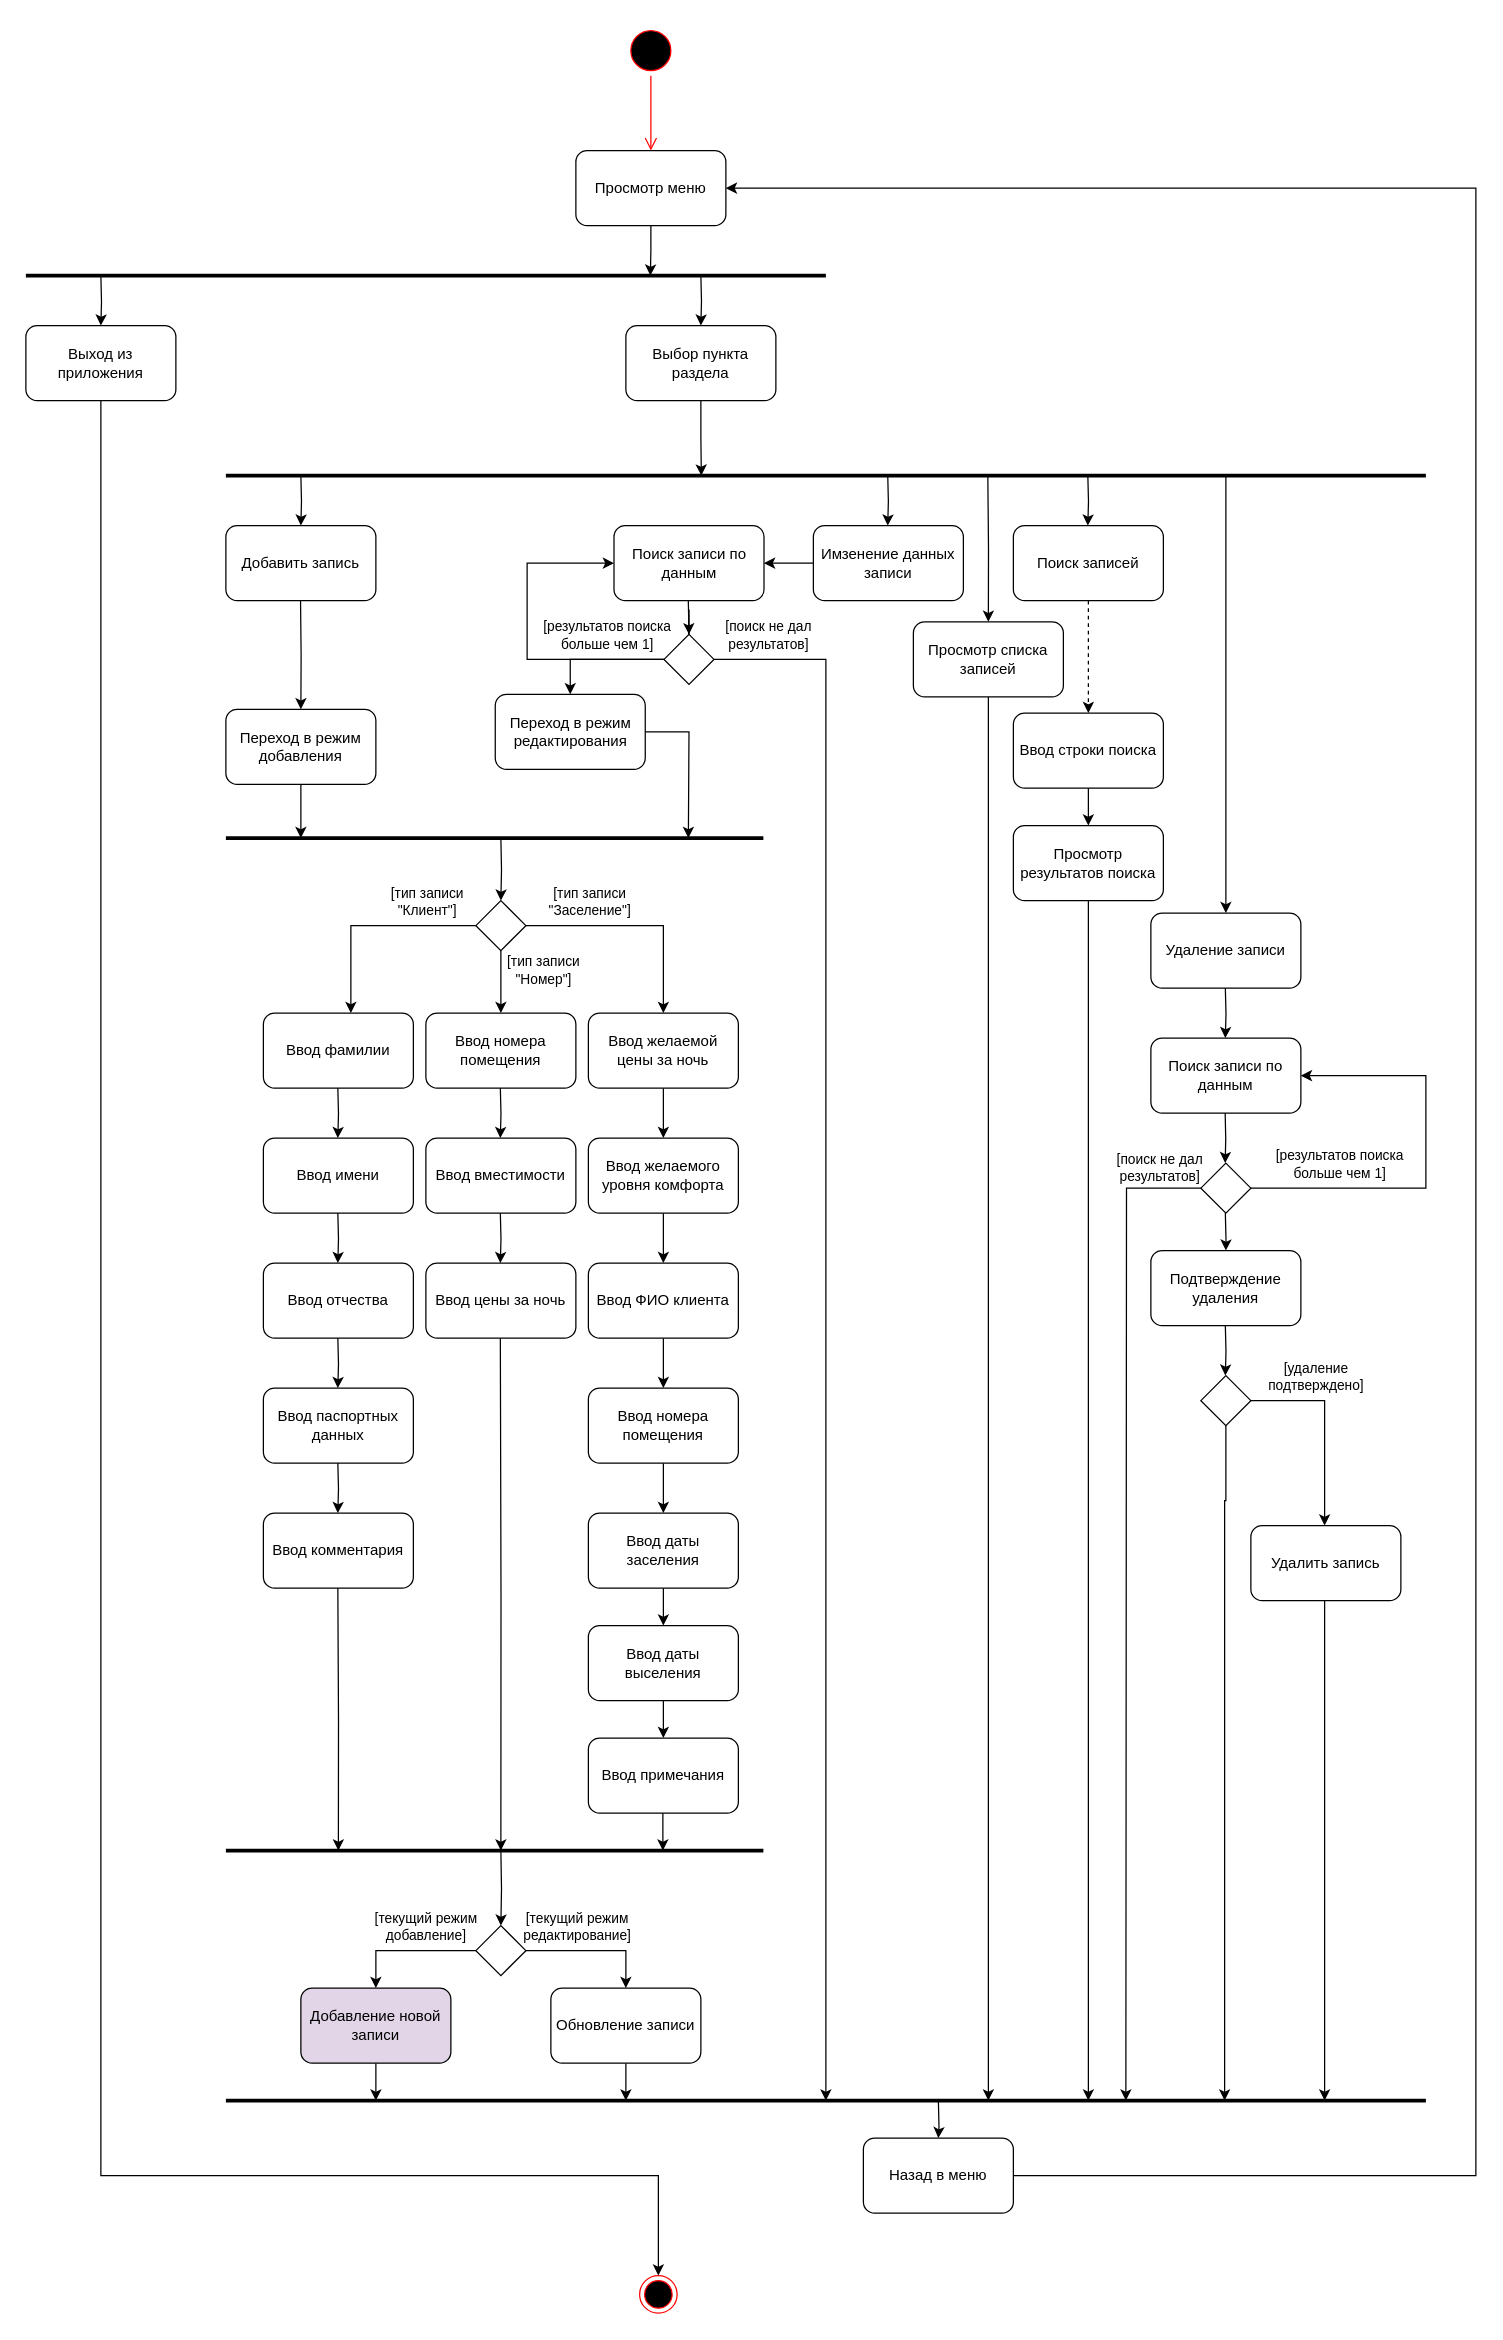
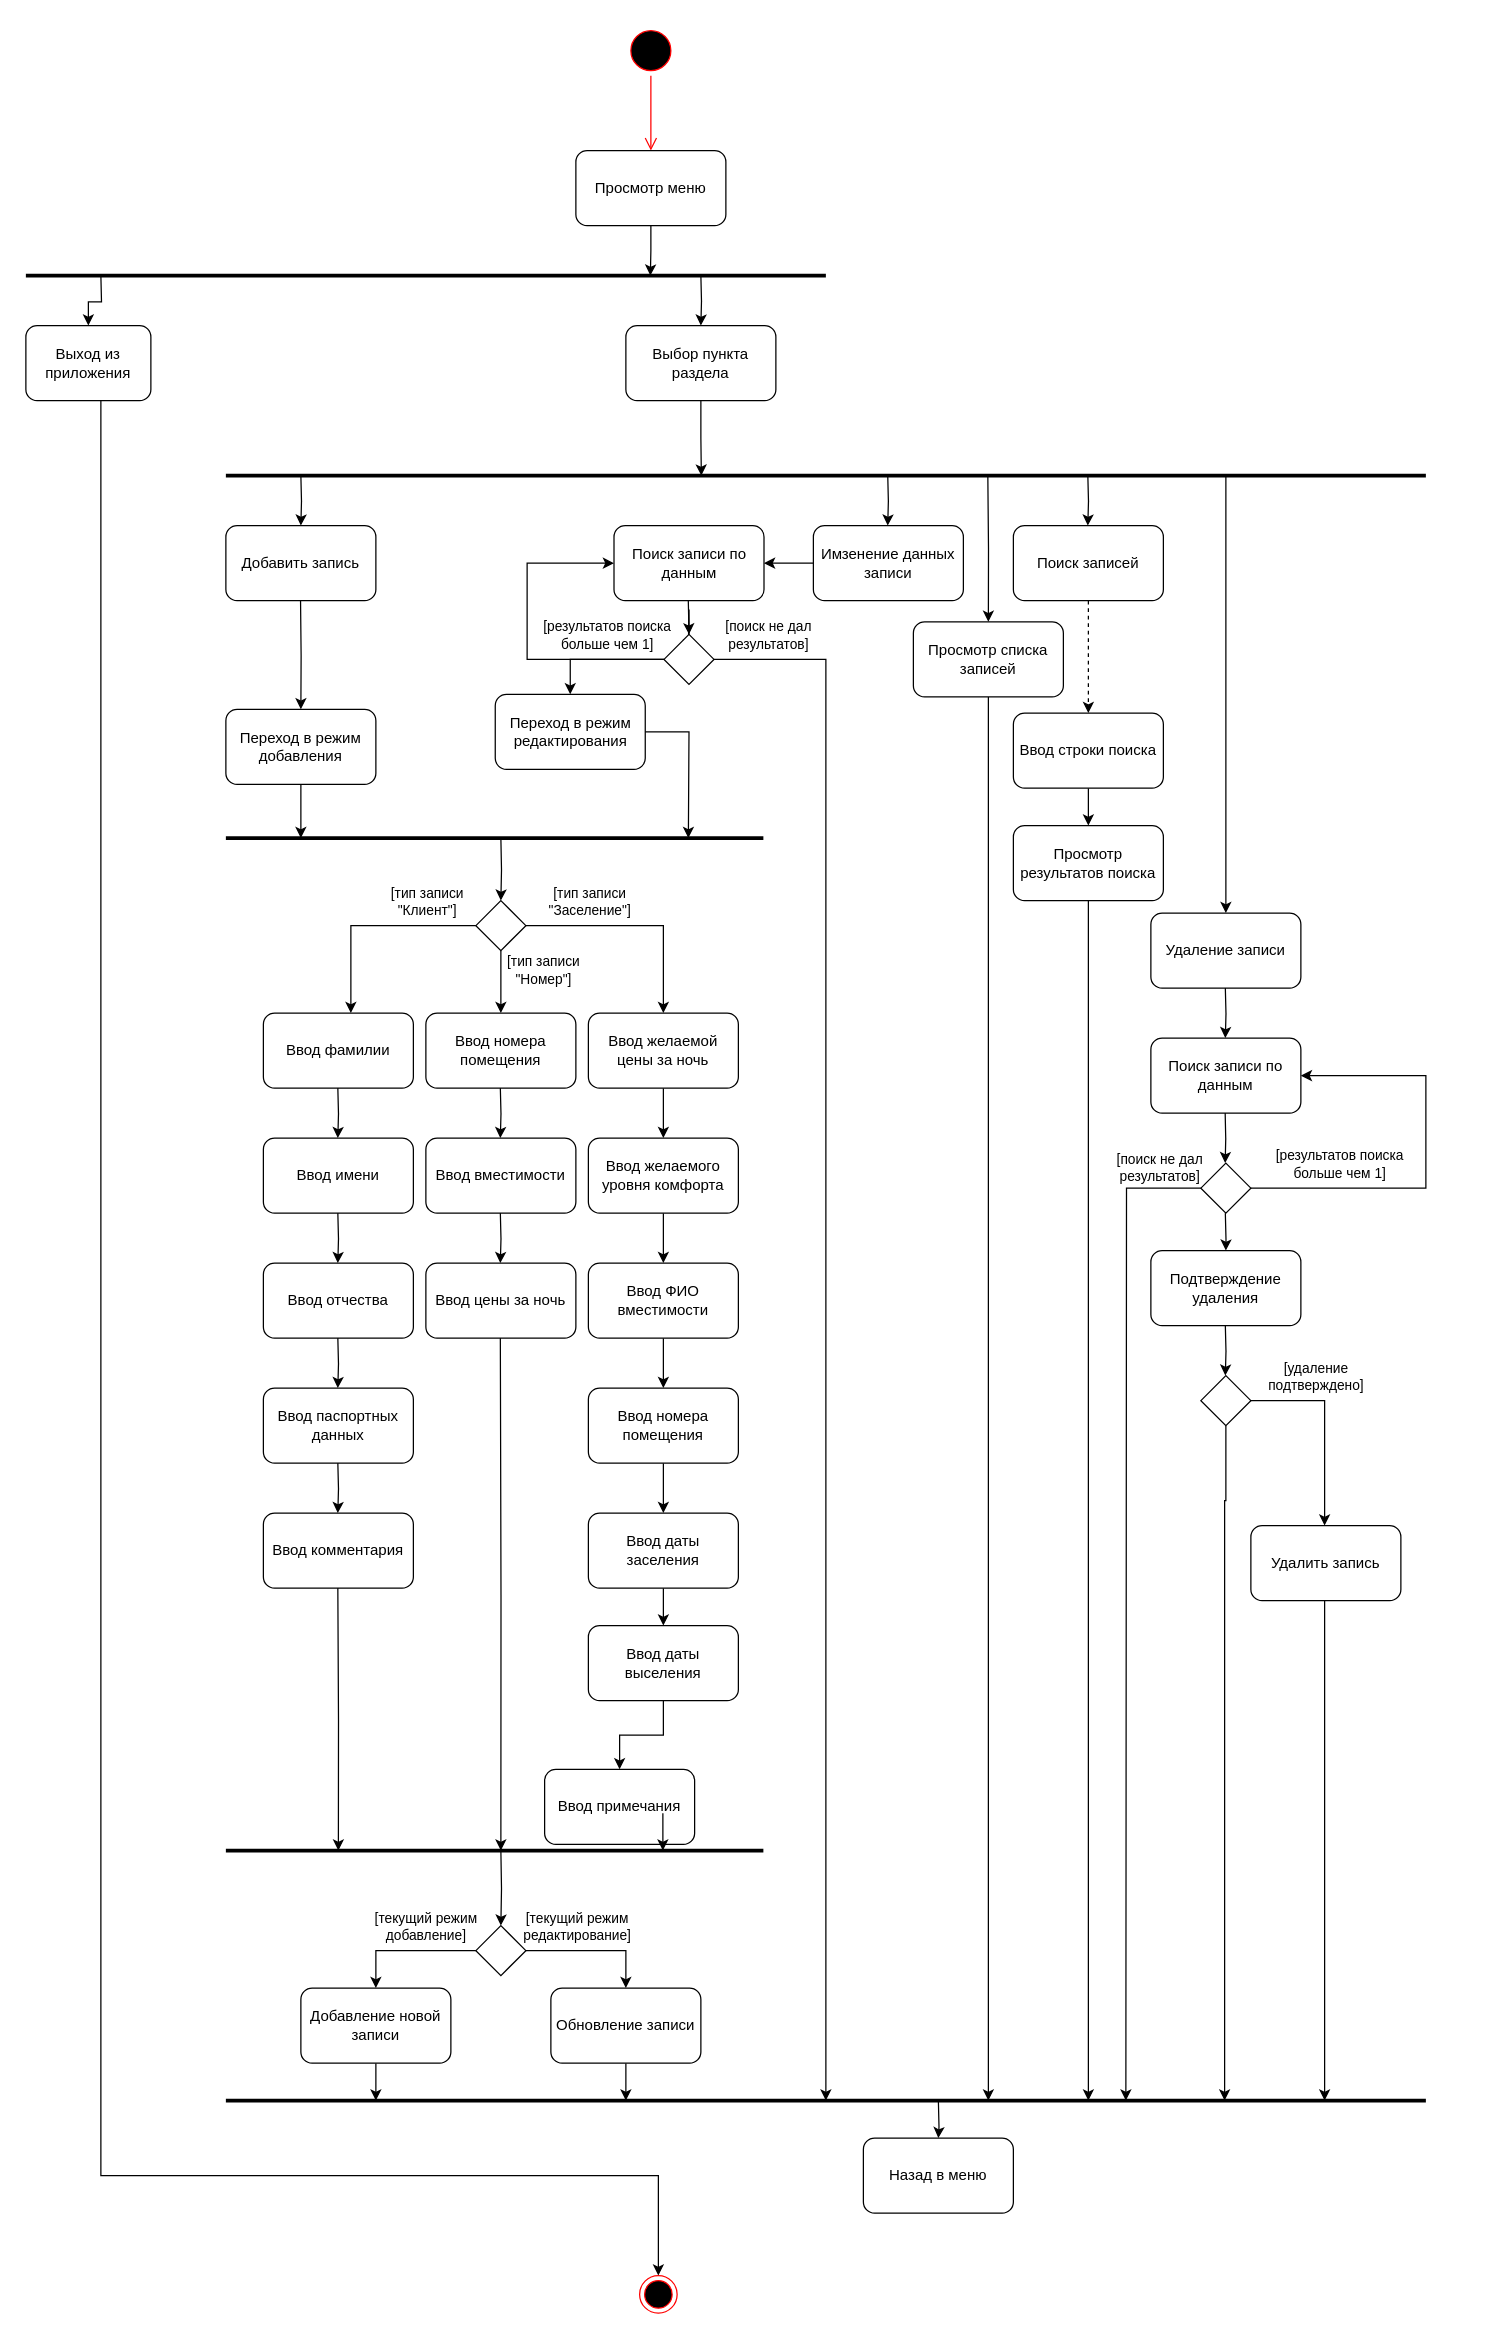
(101, 363) -> (88, 363)
(1476, 1042) -> none
(663, 1301) -> (663, 1301)
(663, 1776) -> (619, 1807)
(376, 2026) -> (376, 2026)
